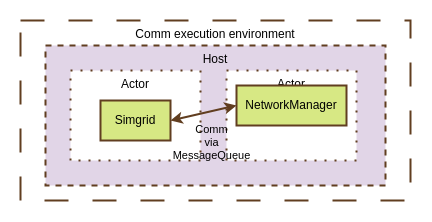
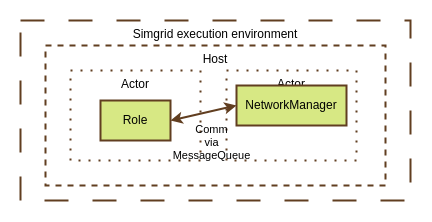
(216, 35) -> (216, 35)
(216, 116) -> (216, 116)
(136, 121) -> (136, 121)
